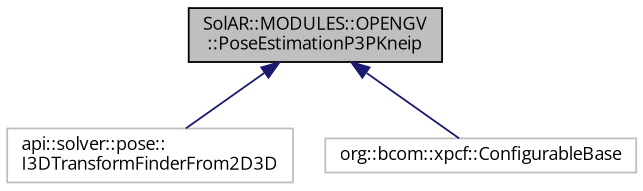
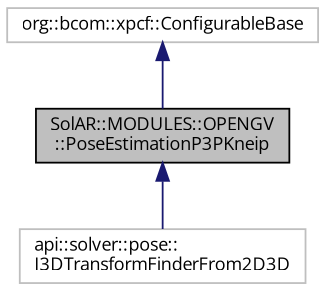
(413, 106) -> (163, 85)
